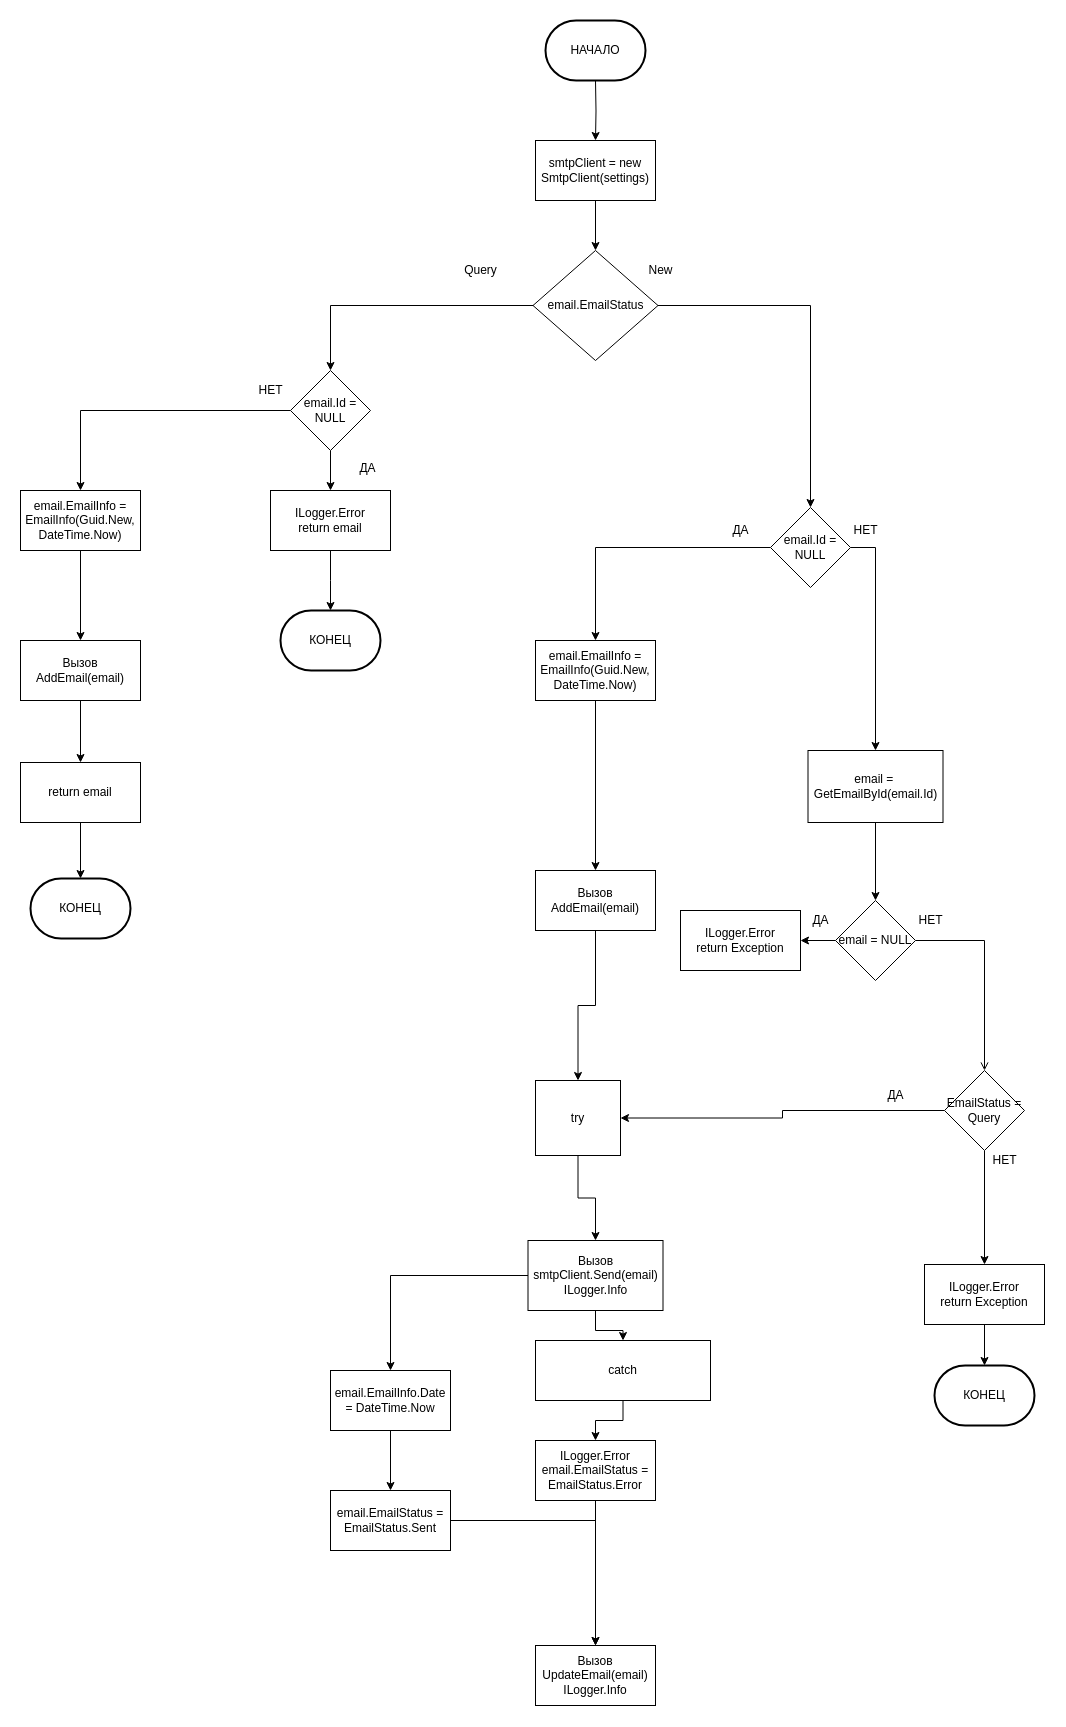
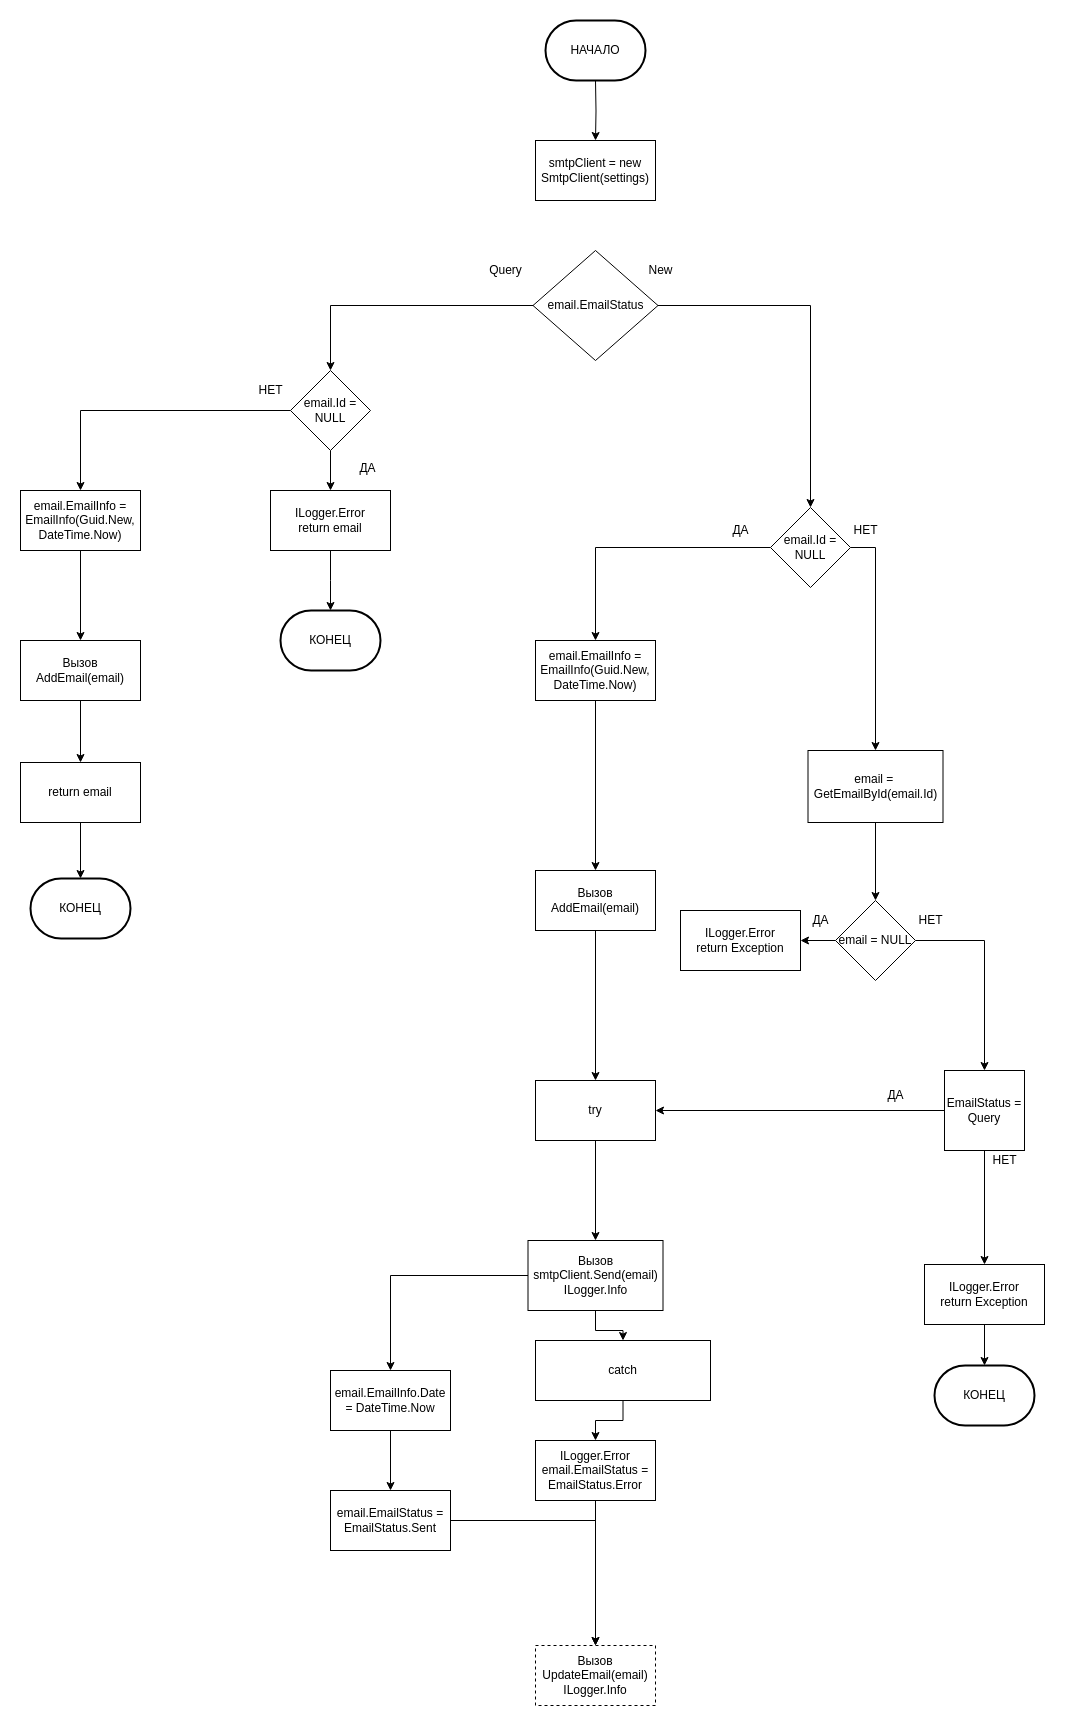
(596, 222) -> none
(481, 271) -> (506, 271)
(985, 1064) -> (985, 1062)
(985, 1111) -> (985, 1111)
(578, 1118) -> (596, 1111)
(596, 1676) -> (596, 1676)
